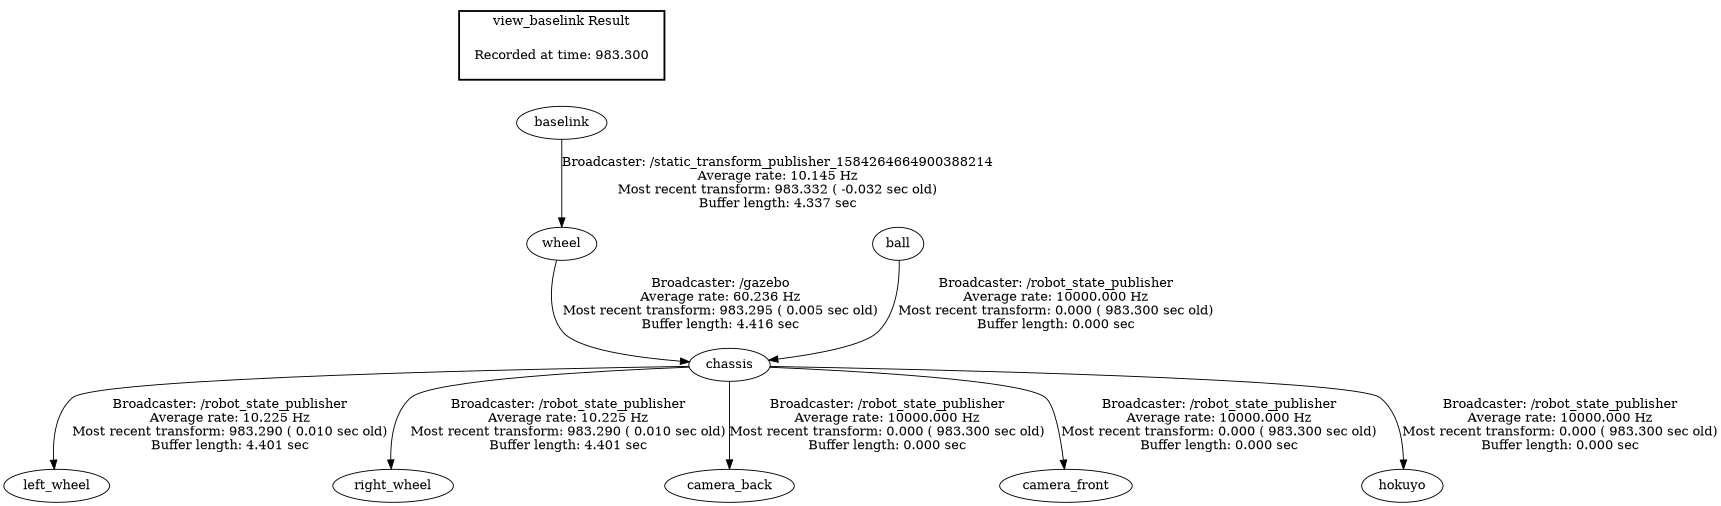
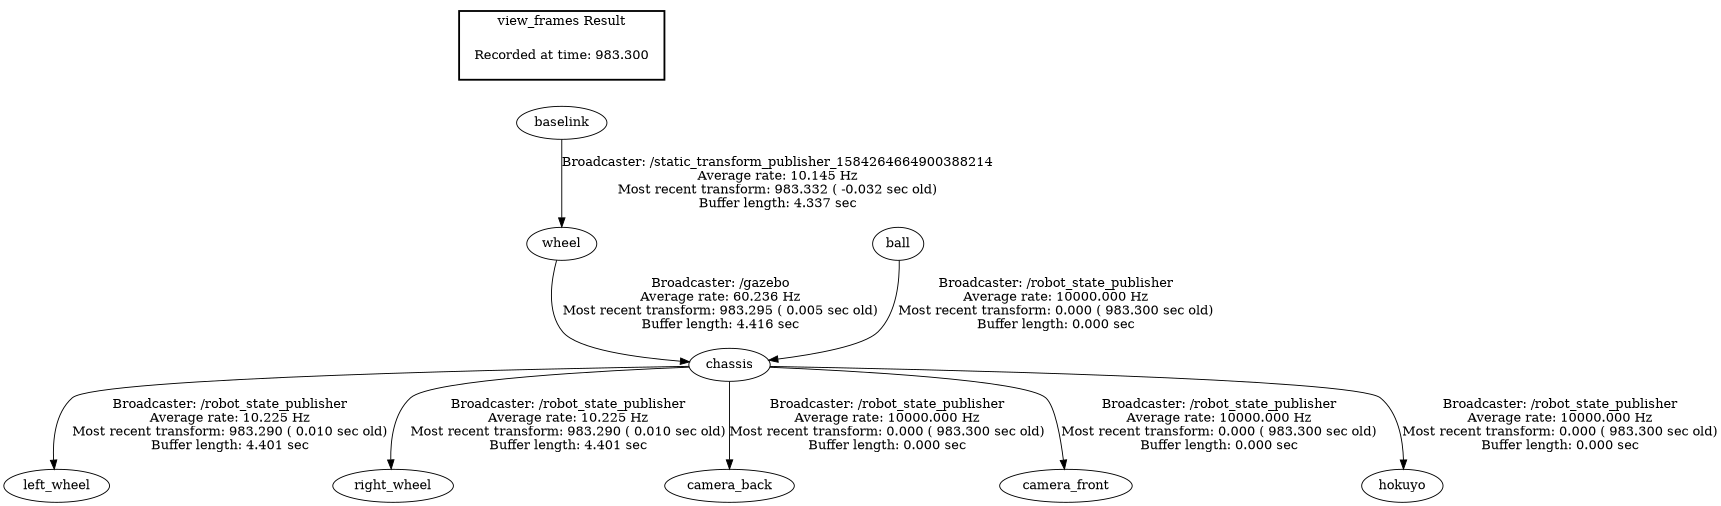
(562, 22) -> (562, 22)
